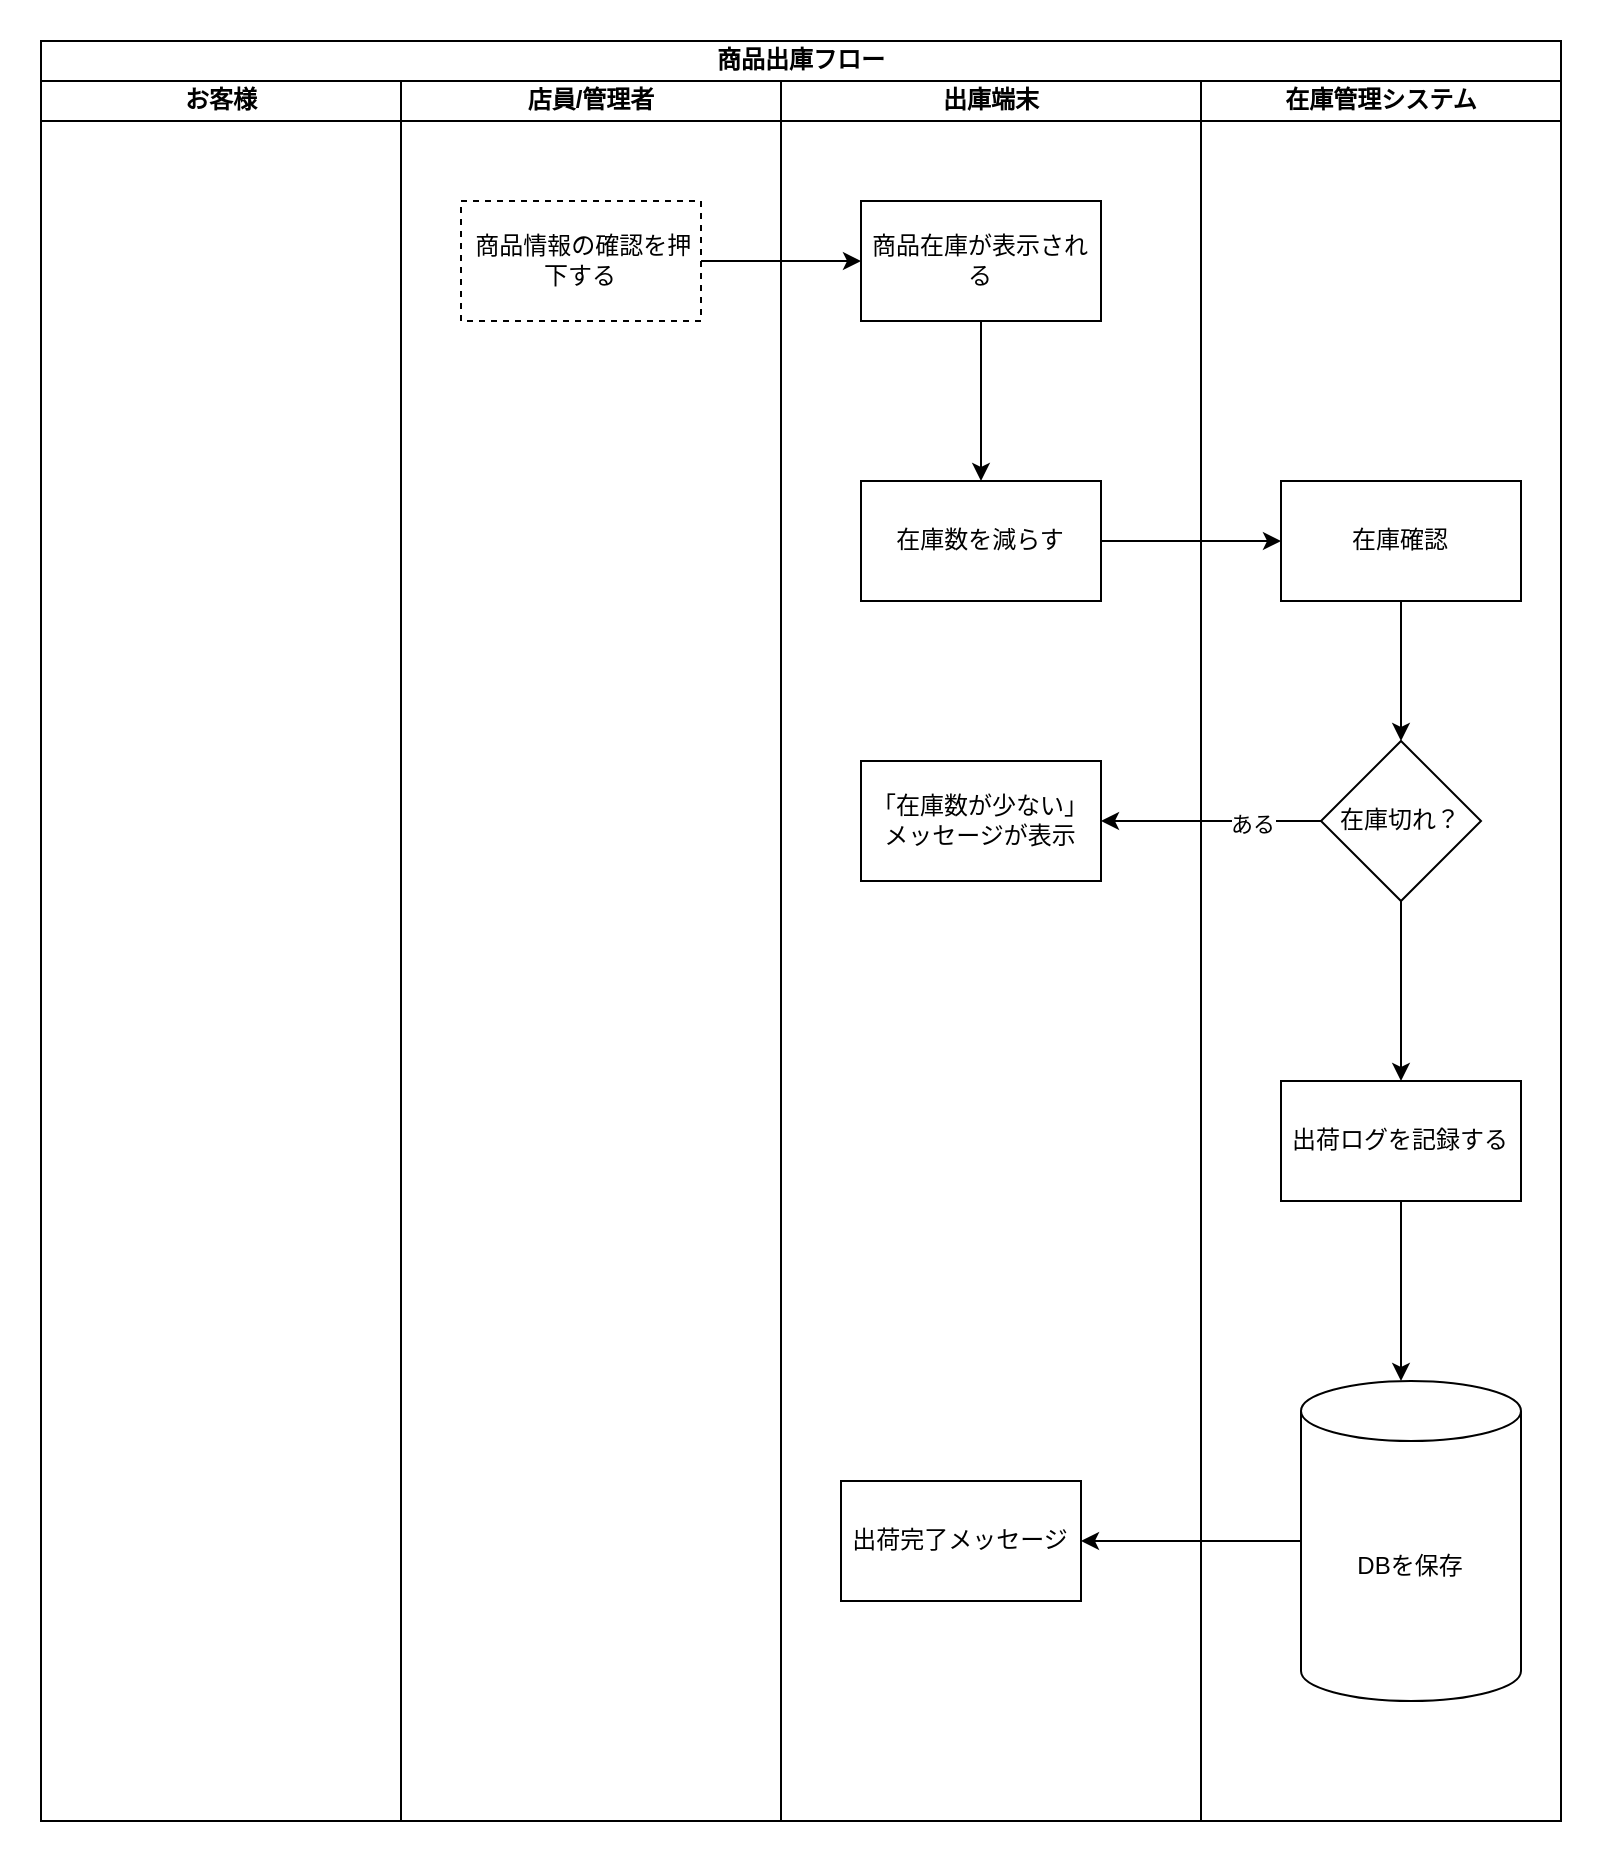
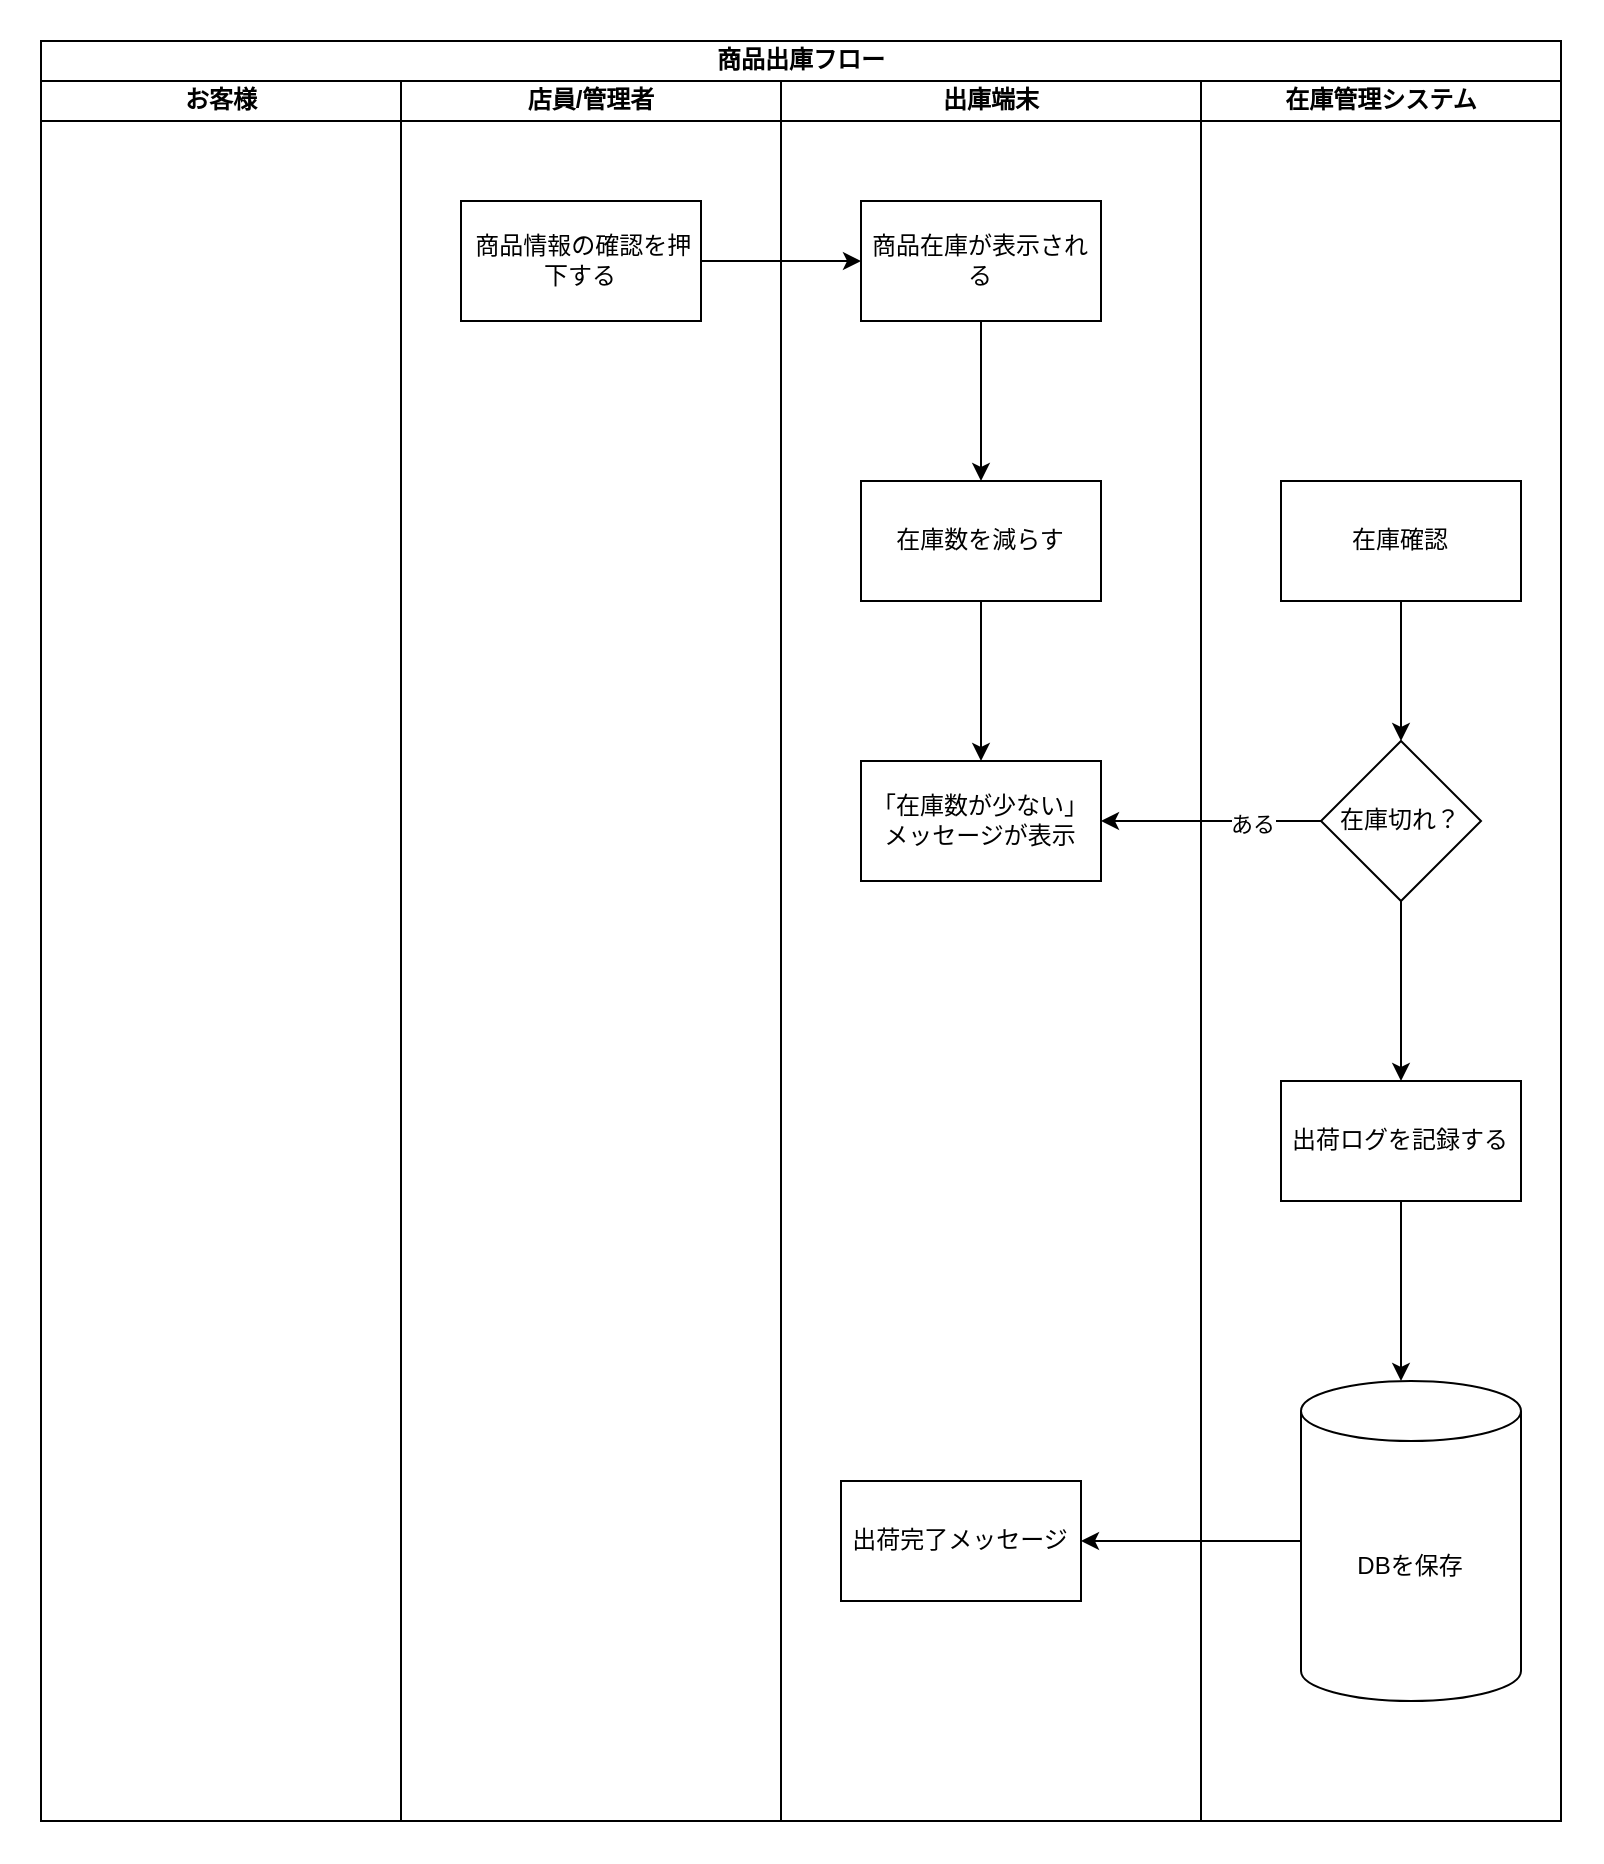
(581, 261) -> (581, 261)
(1149, 541) -> (981, 674)
